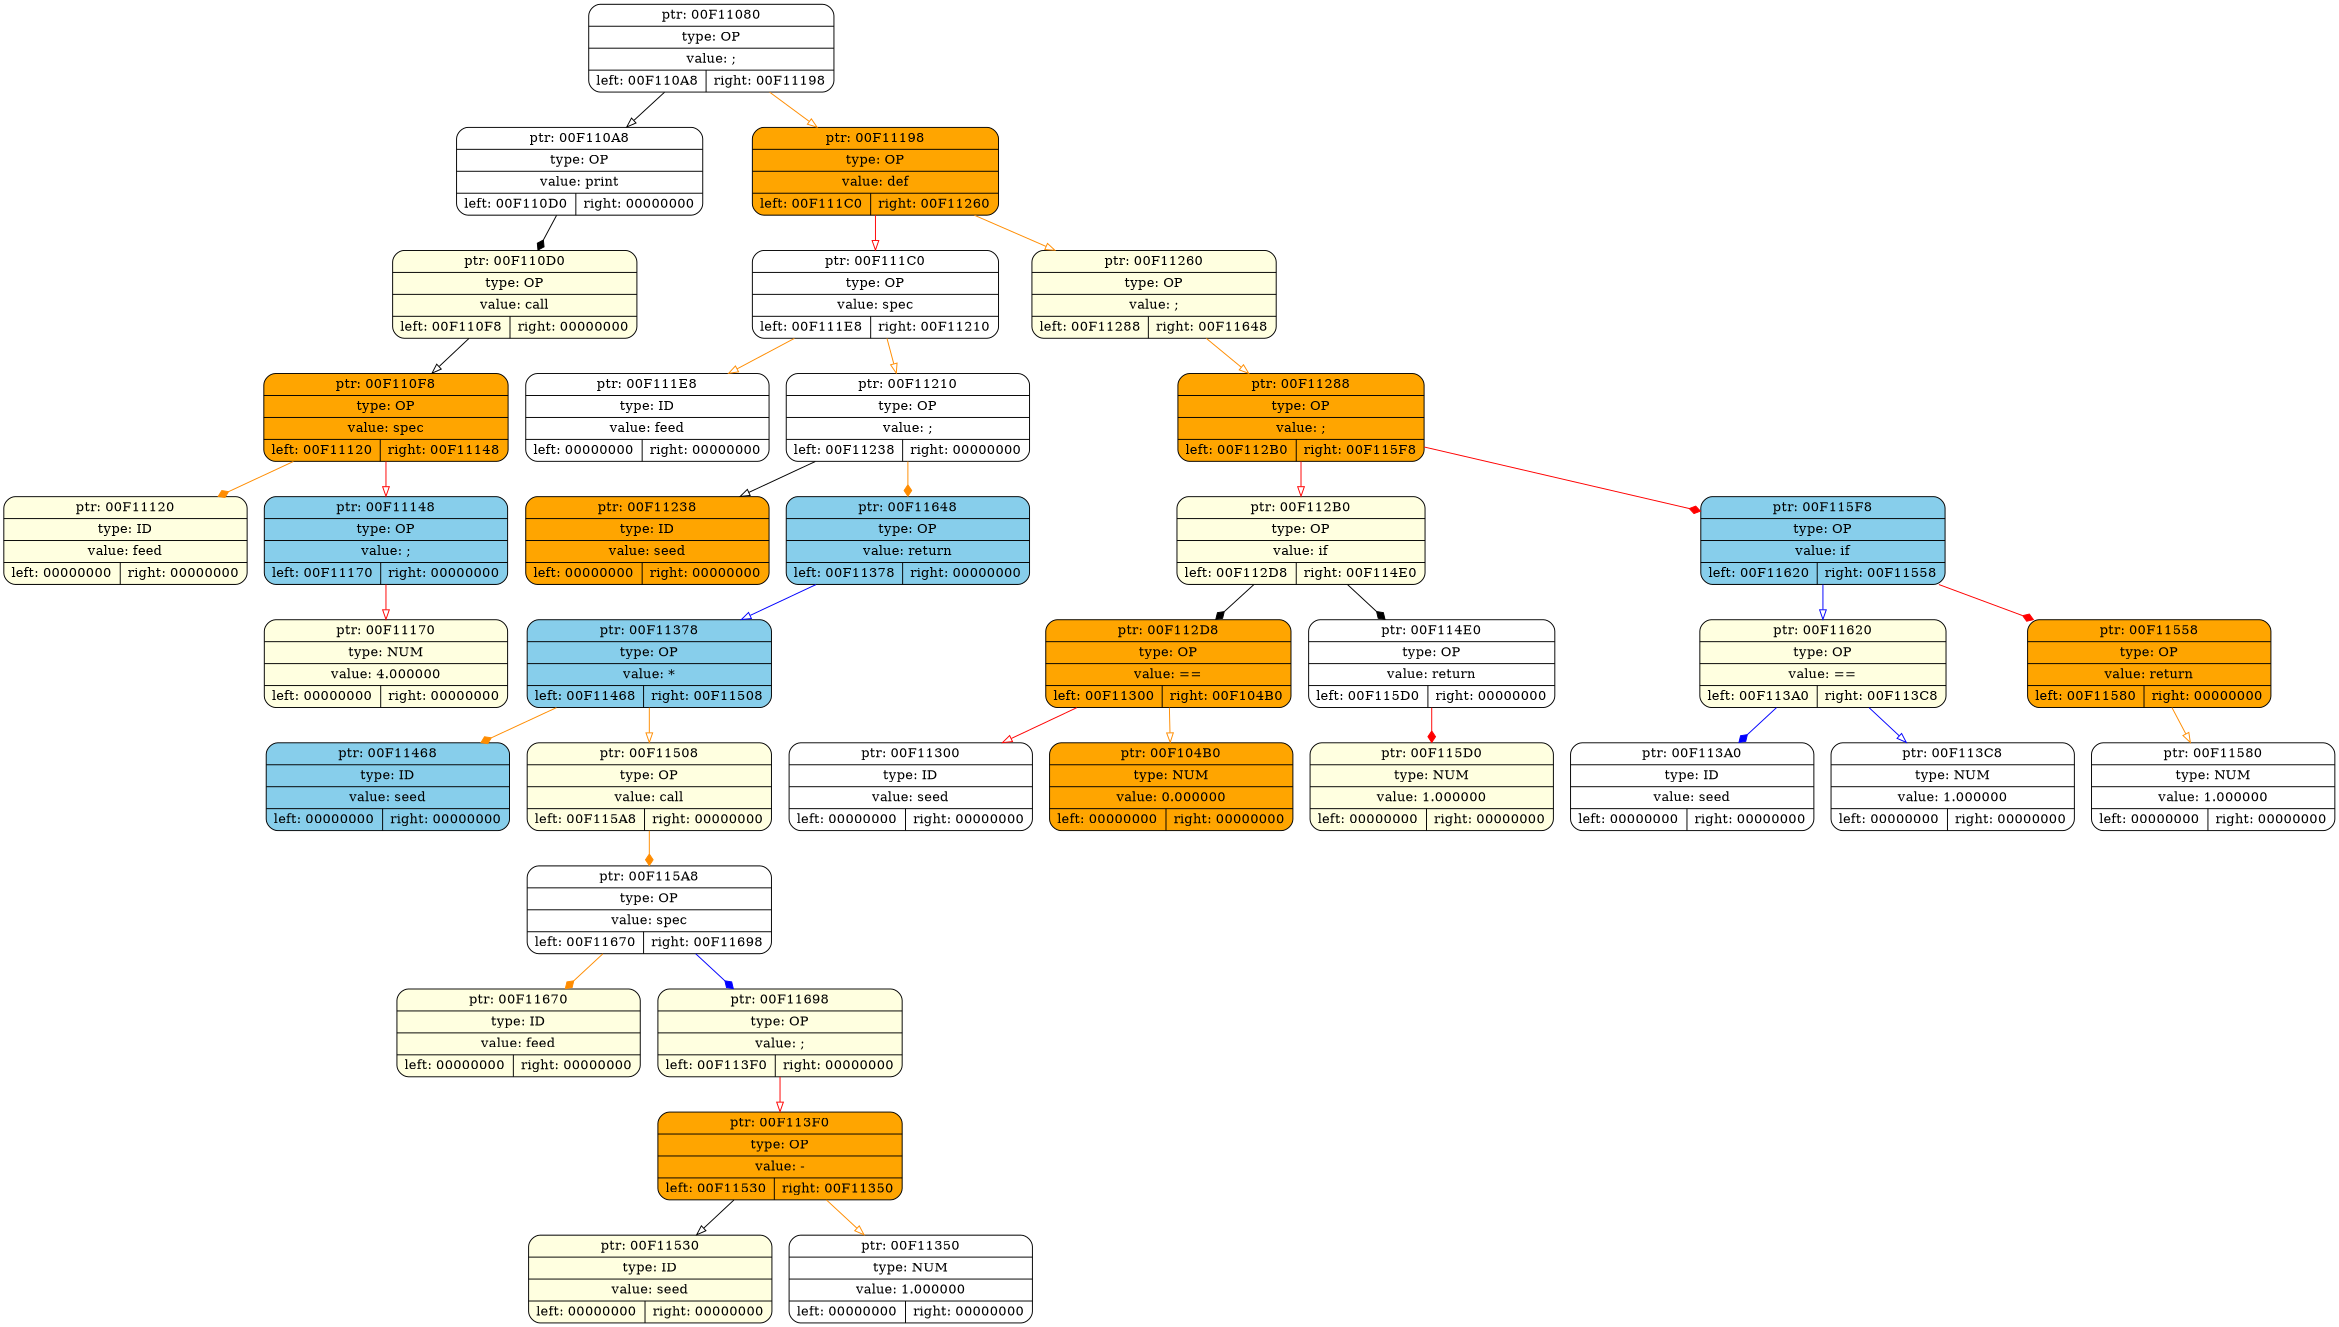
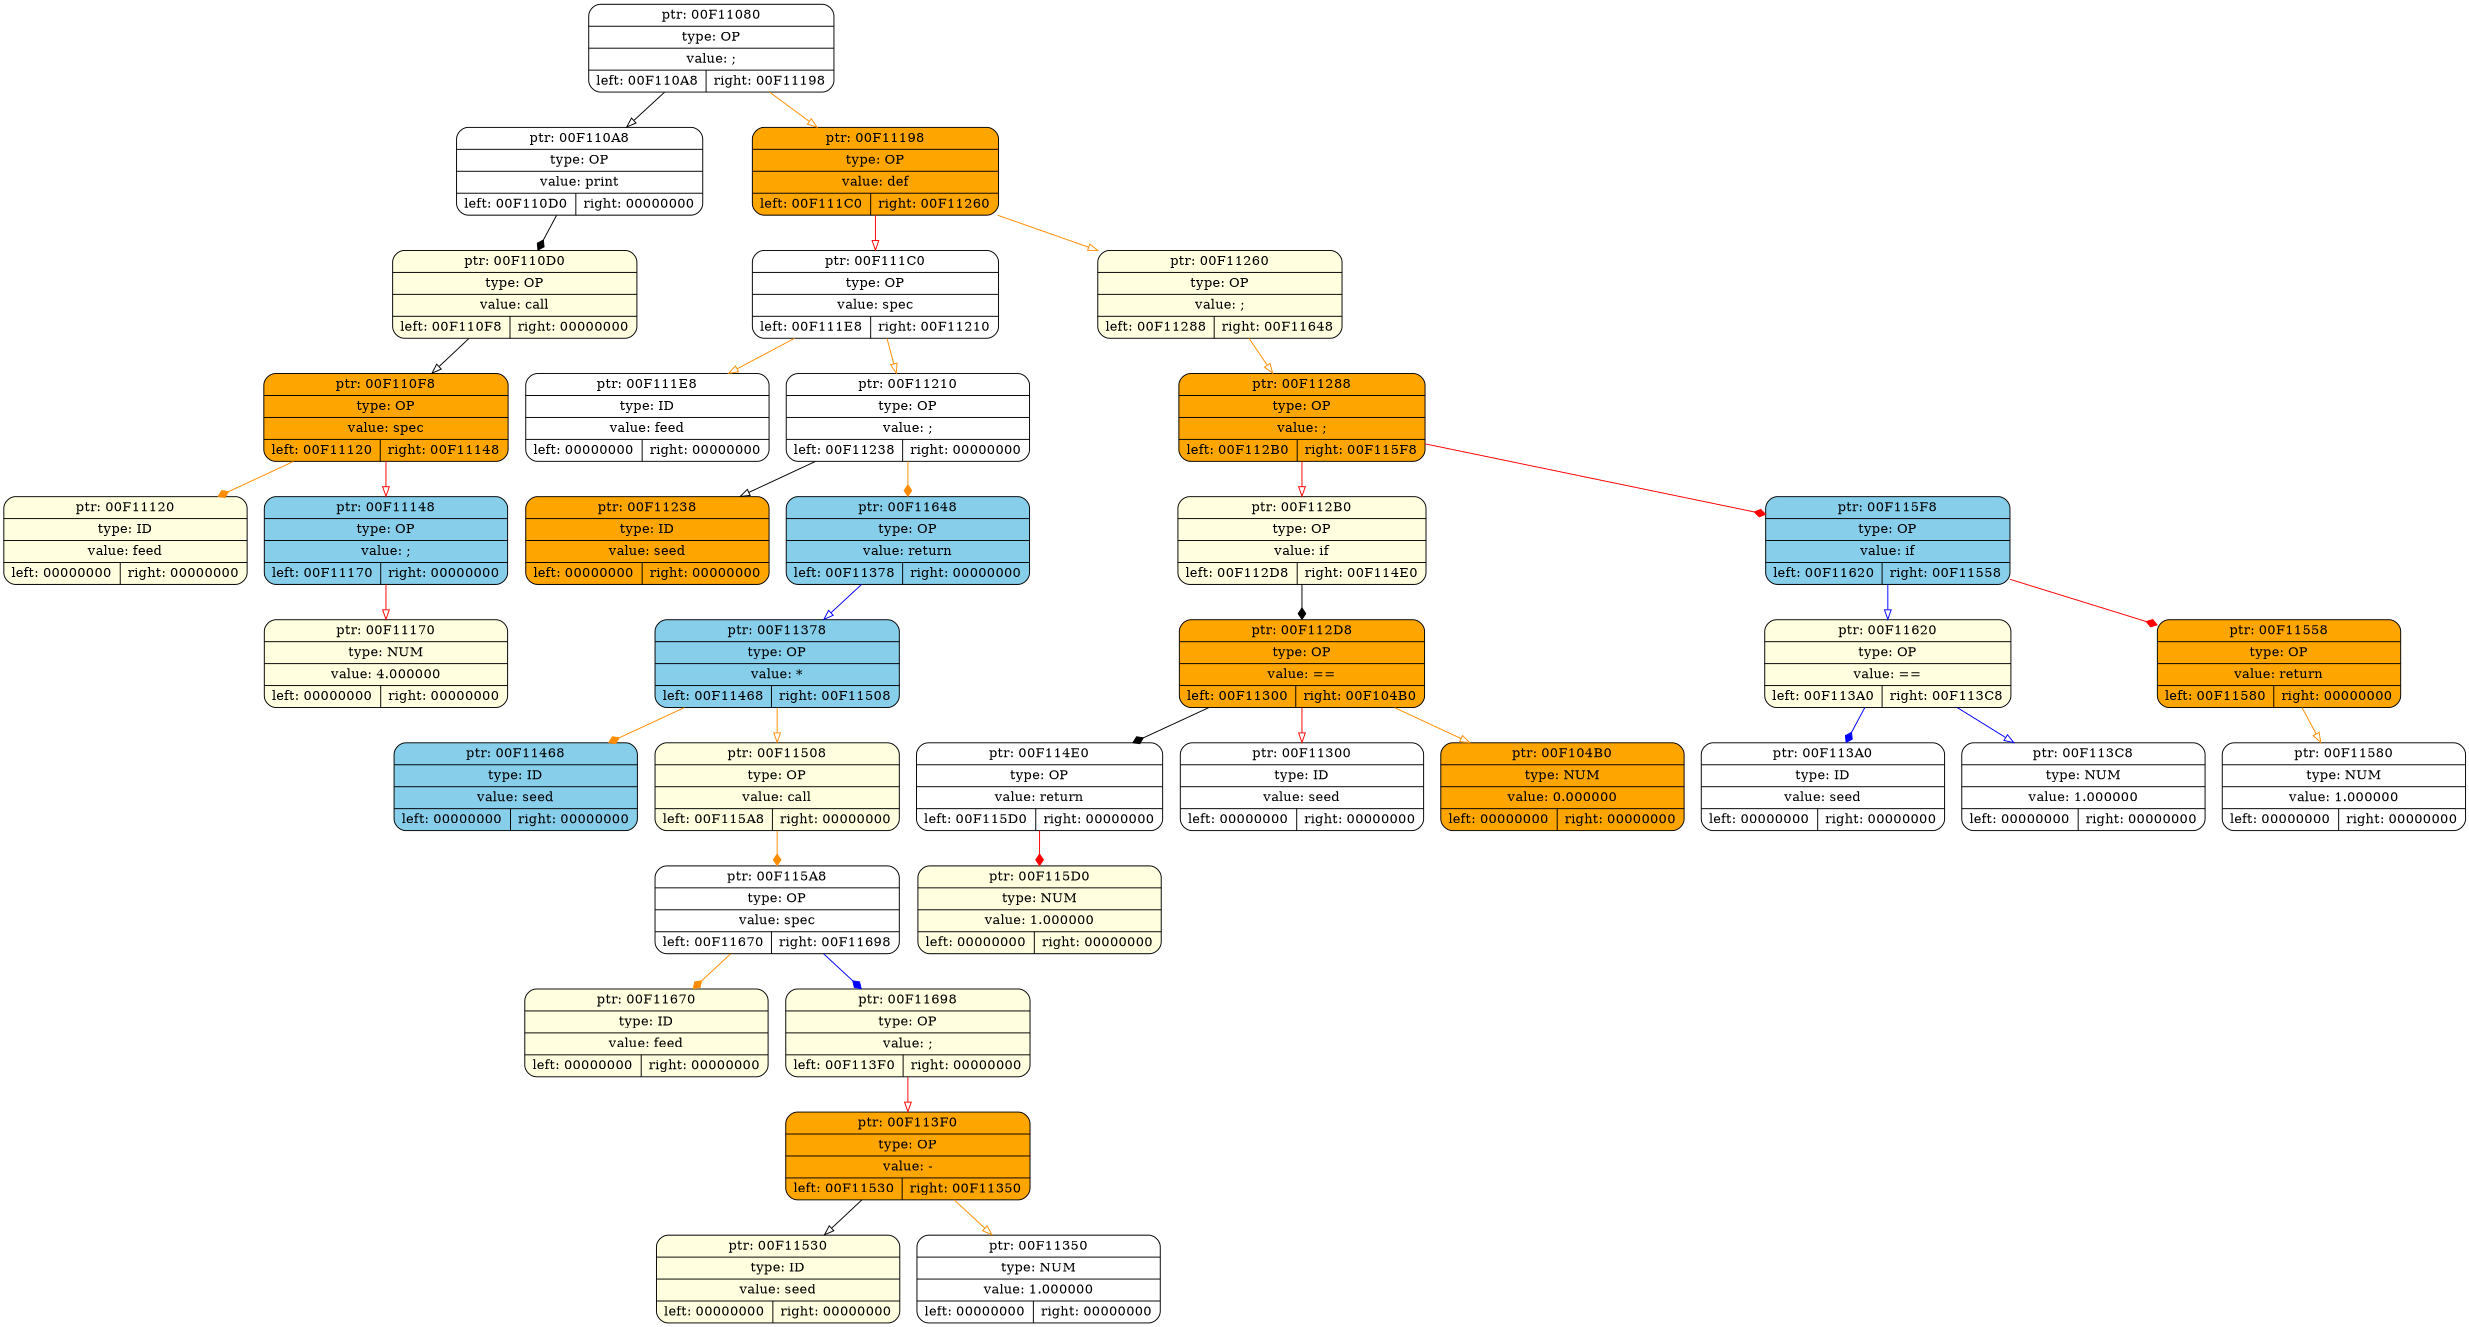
(1362, 598) -> (1176, 723)
